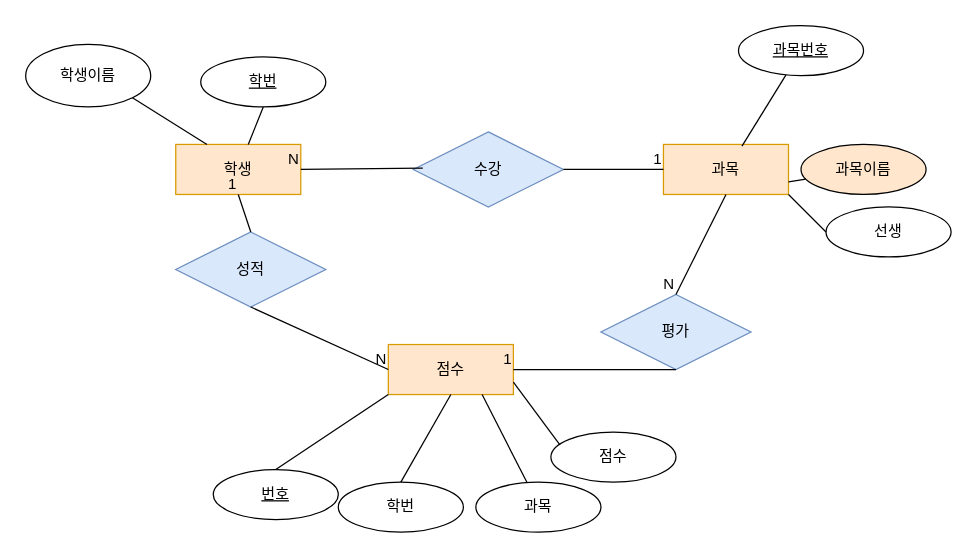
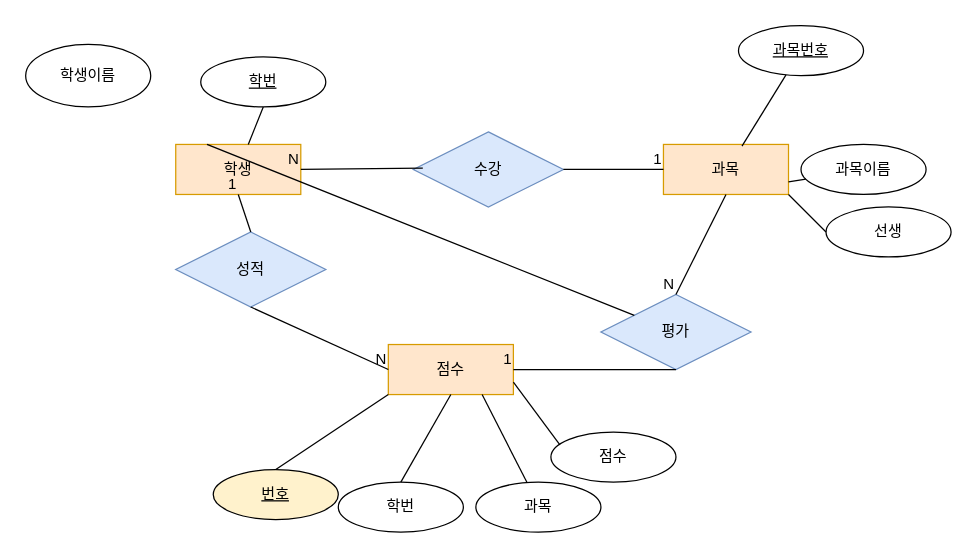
(170, 121) -> (420, 230)
(863, 169) -> (863, 169)
(276, 494) -> (276, 494)
